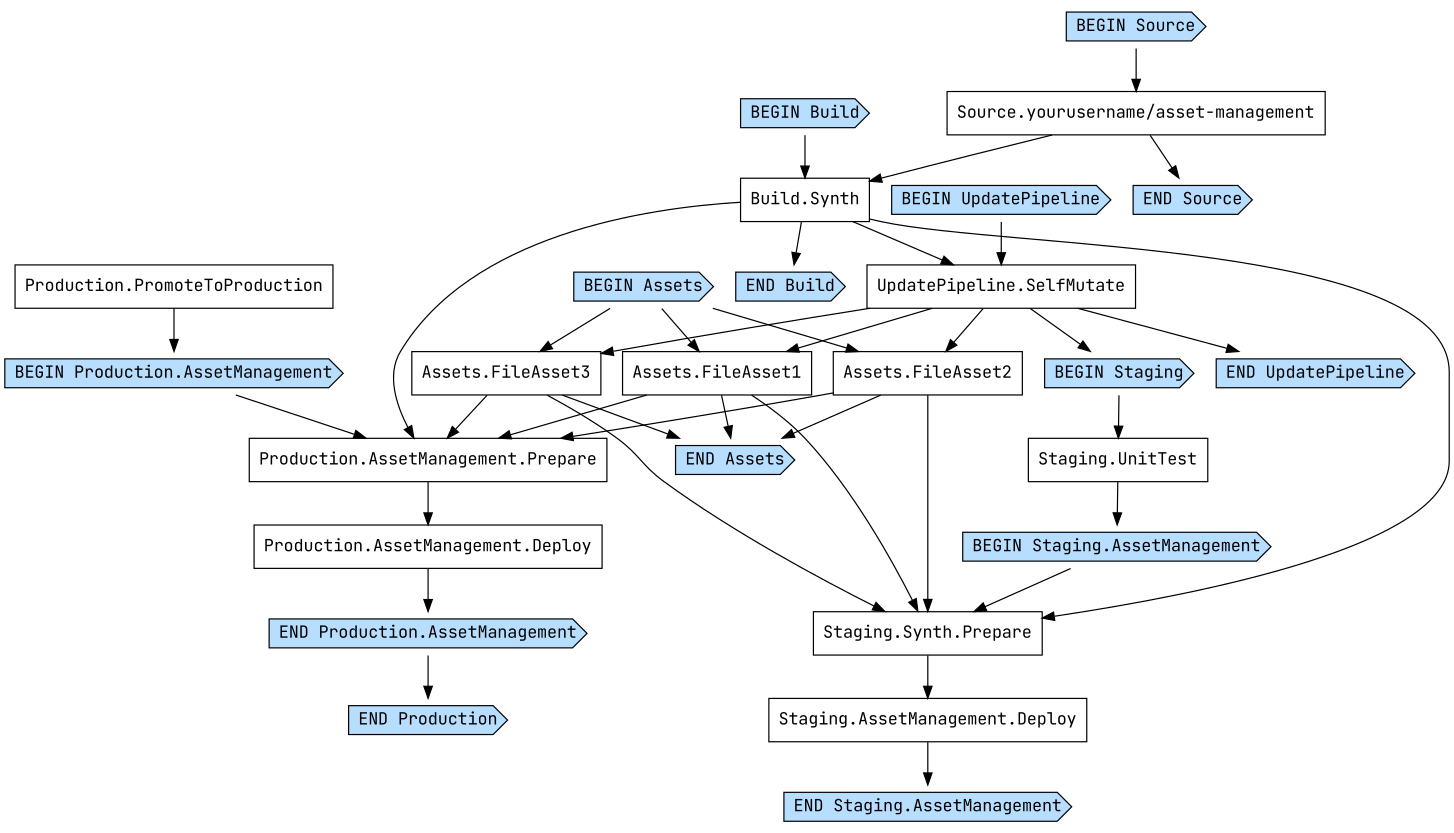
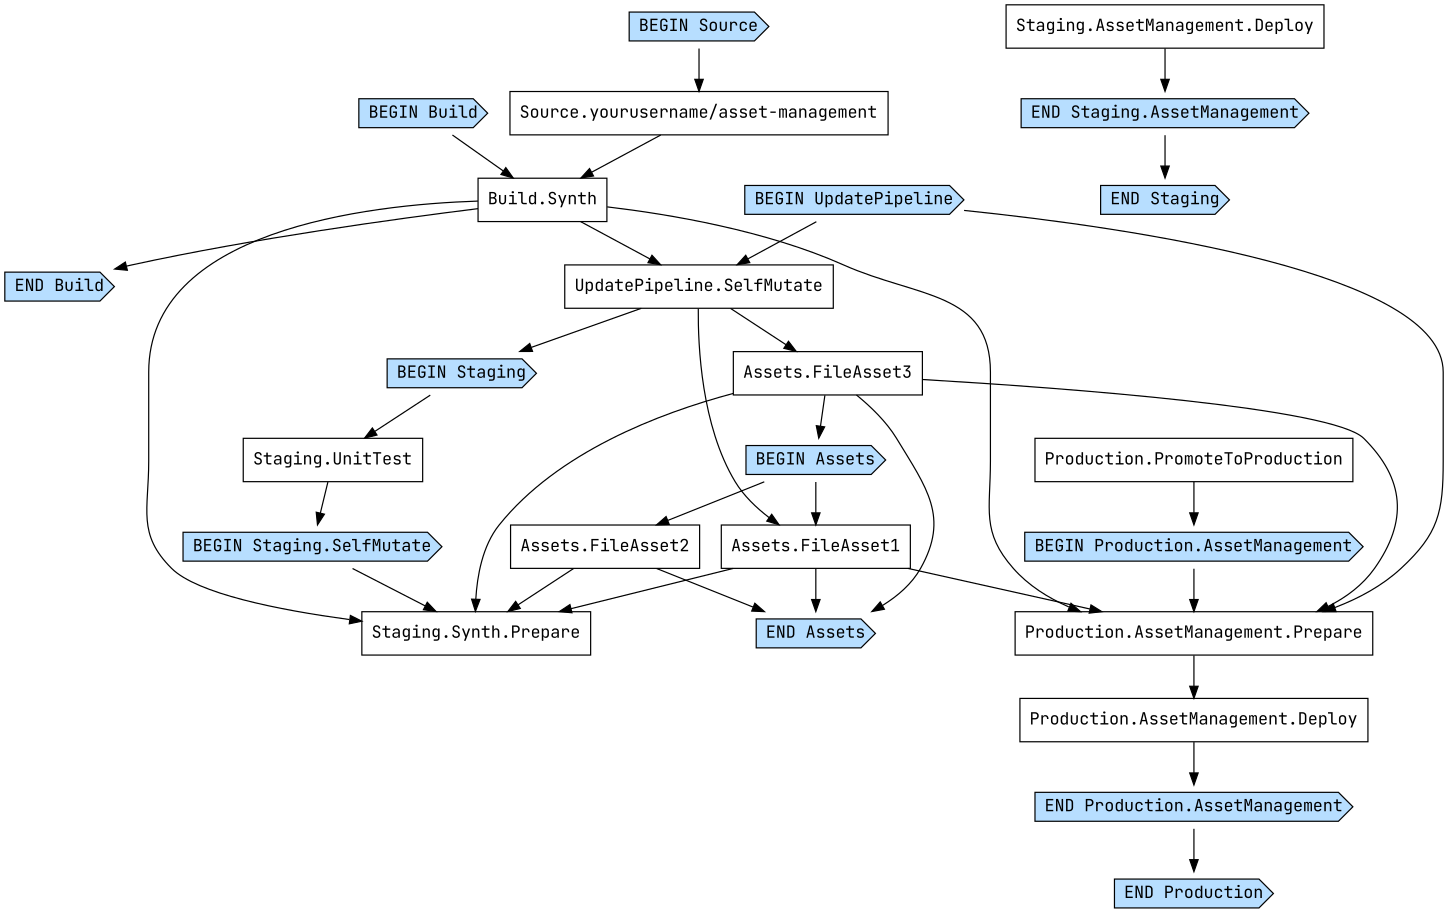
none -> (1165, 200)
(1193, 200) -> none
(969, 325) -> none
(580, 327) -> (823, 411)
(1316, 373) -> none
(703, 415) -> (1360, 293)
(1117, 547) -> (312, 547)
(928, 671) -> none
